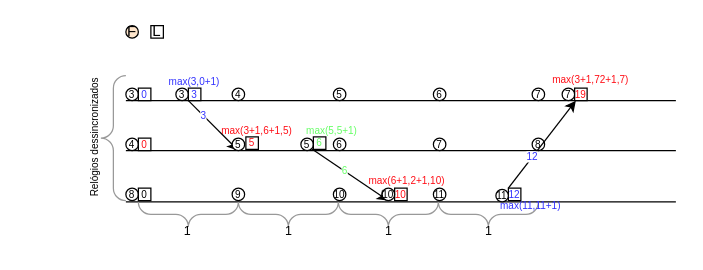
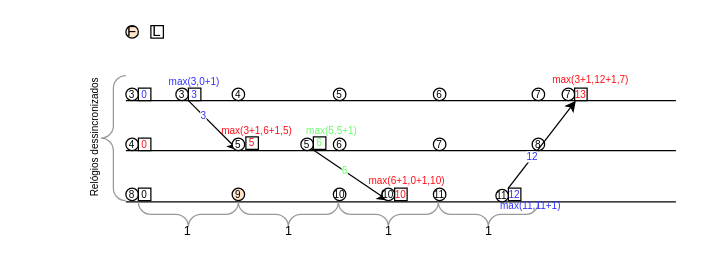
(591, 79) -> (591, 79)
(581, 94) -> (581, 94)
(407, 181) -> (407, 181)
(238, 194) -> (238, 194)
